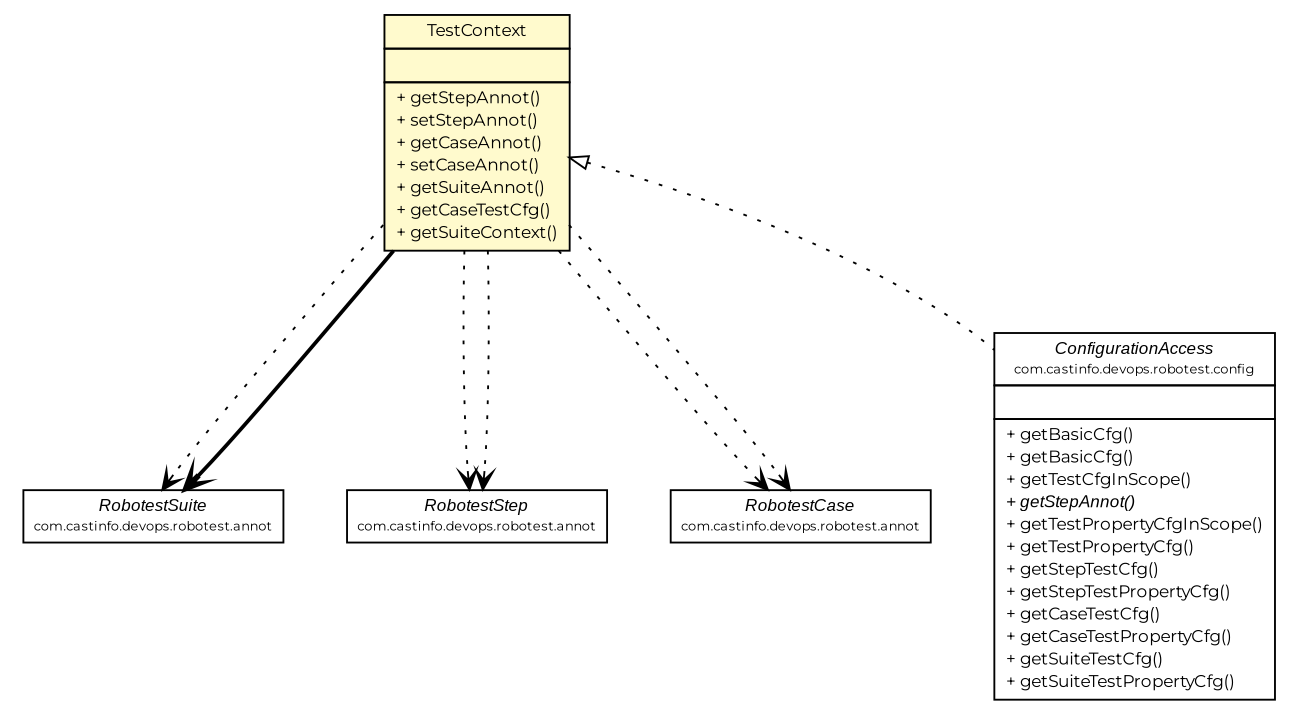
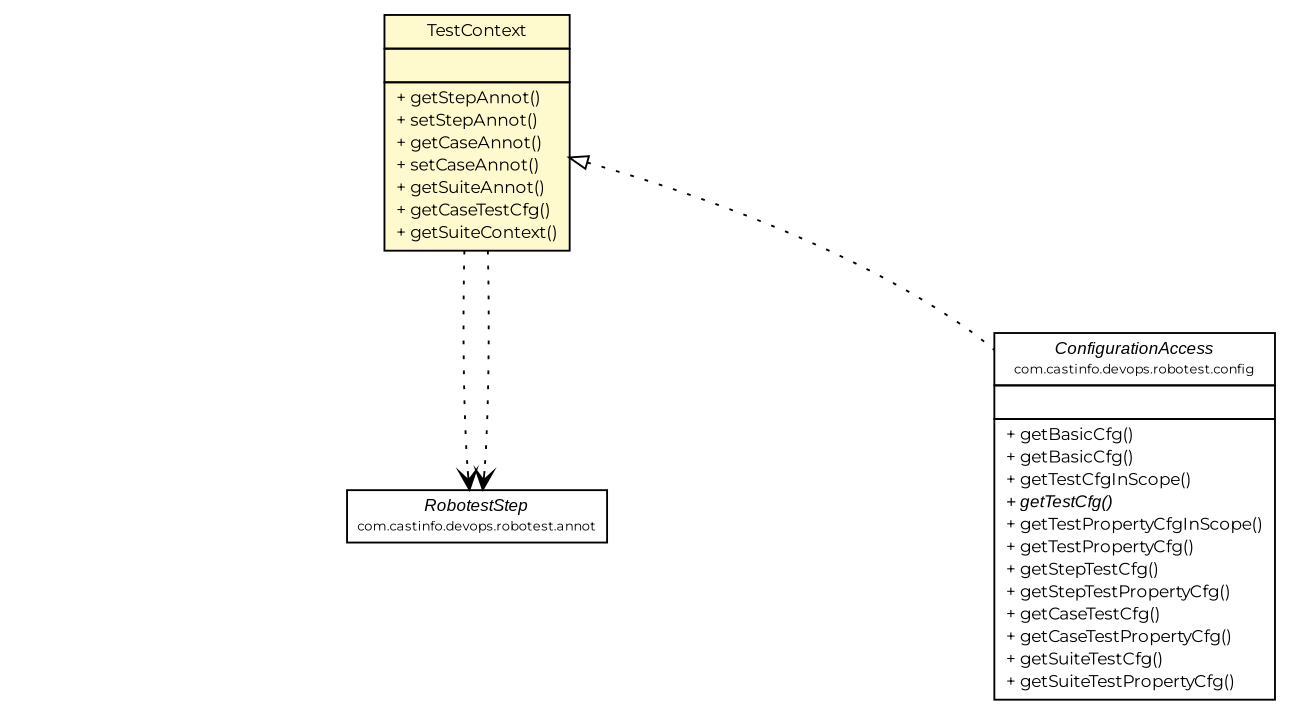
(1071, 502) -> (1060, 502)
(152, 516) -> none
(800, 516) -> none
